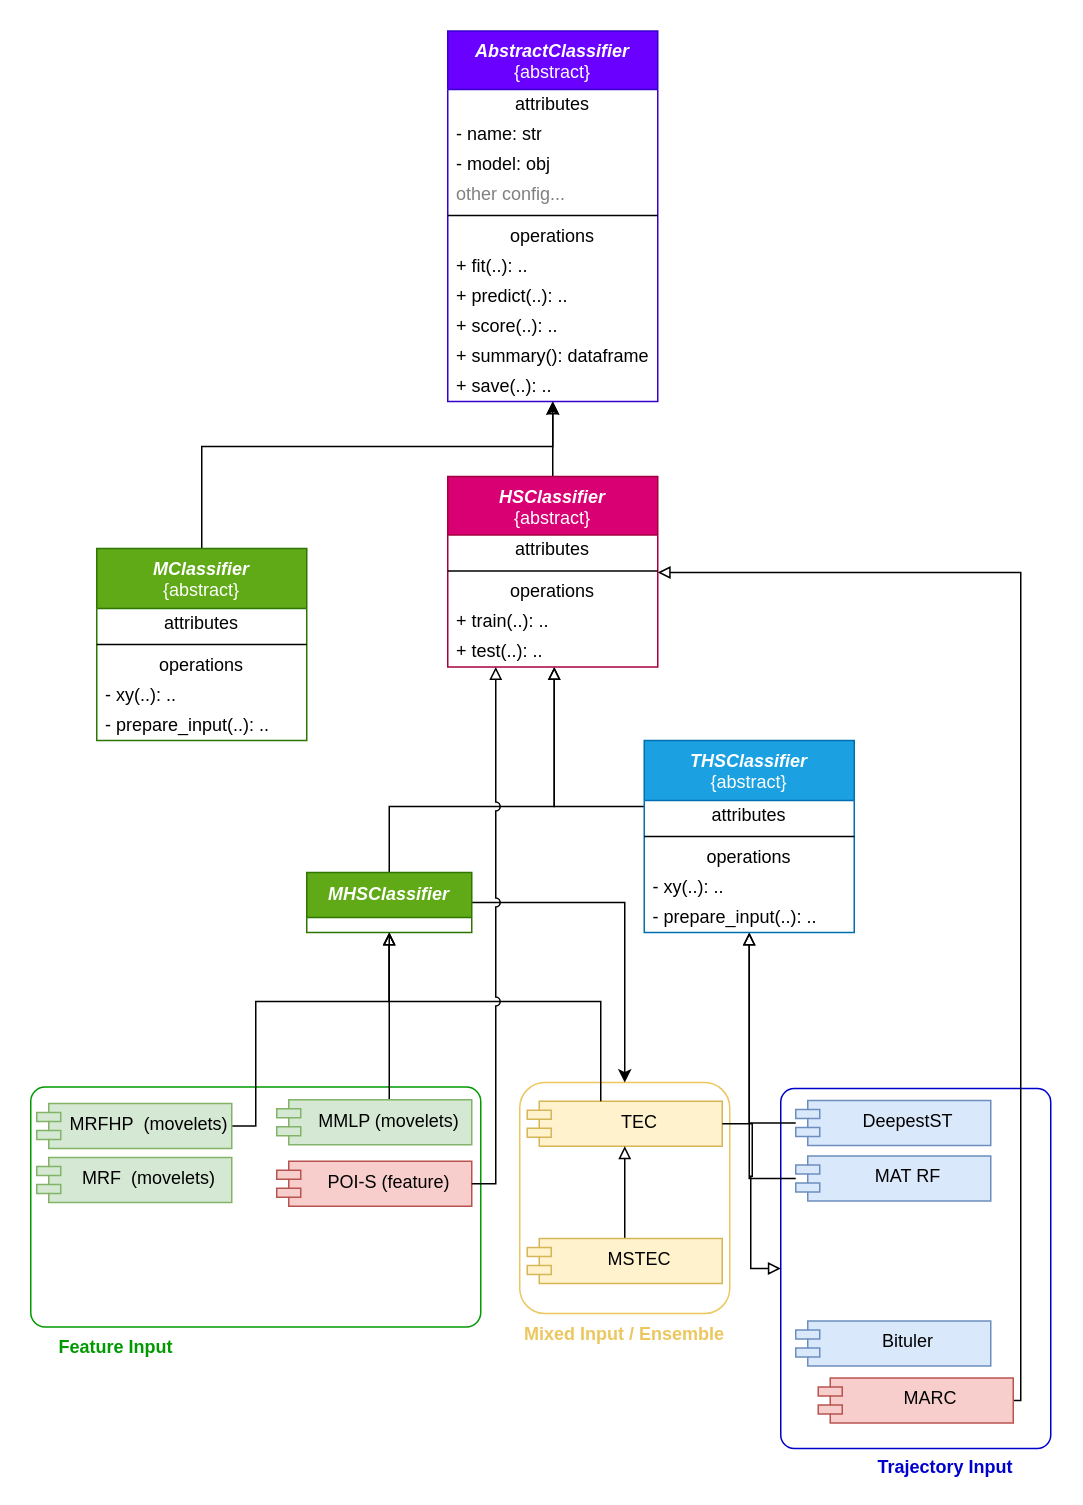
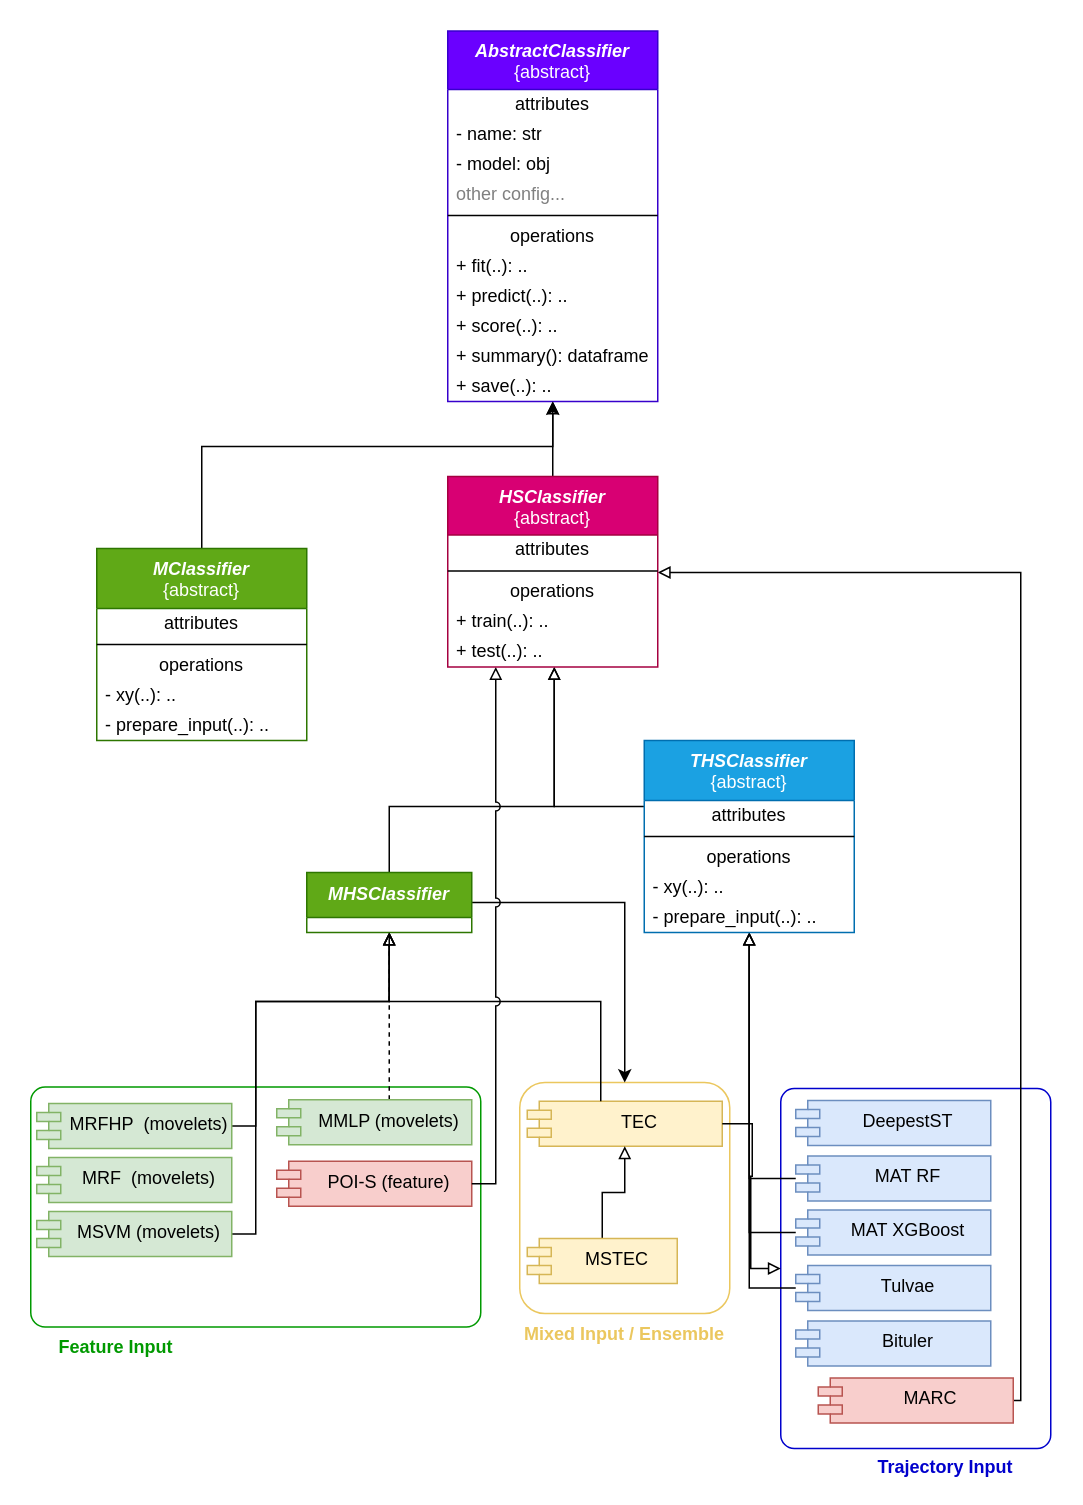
(389, 1050) -> (389, 1050)
(776, 1123) -> none
none -> (256, 1192)
none -> (775, 1232)
none -> (893, 1232)
none -> (134, 1234)
(625, 1261) -> (602, 1261)
none -> (763, 1288)
none -> (893, 1288)
